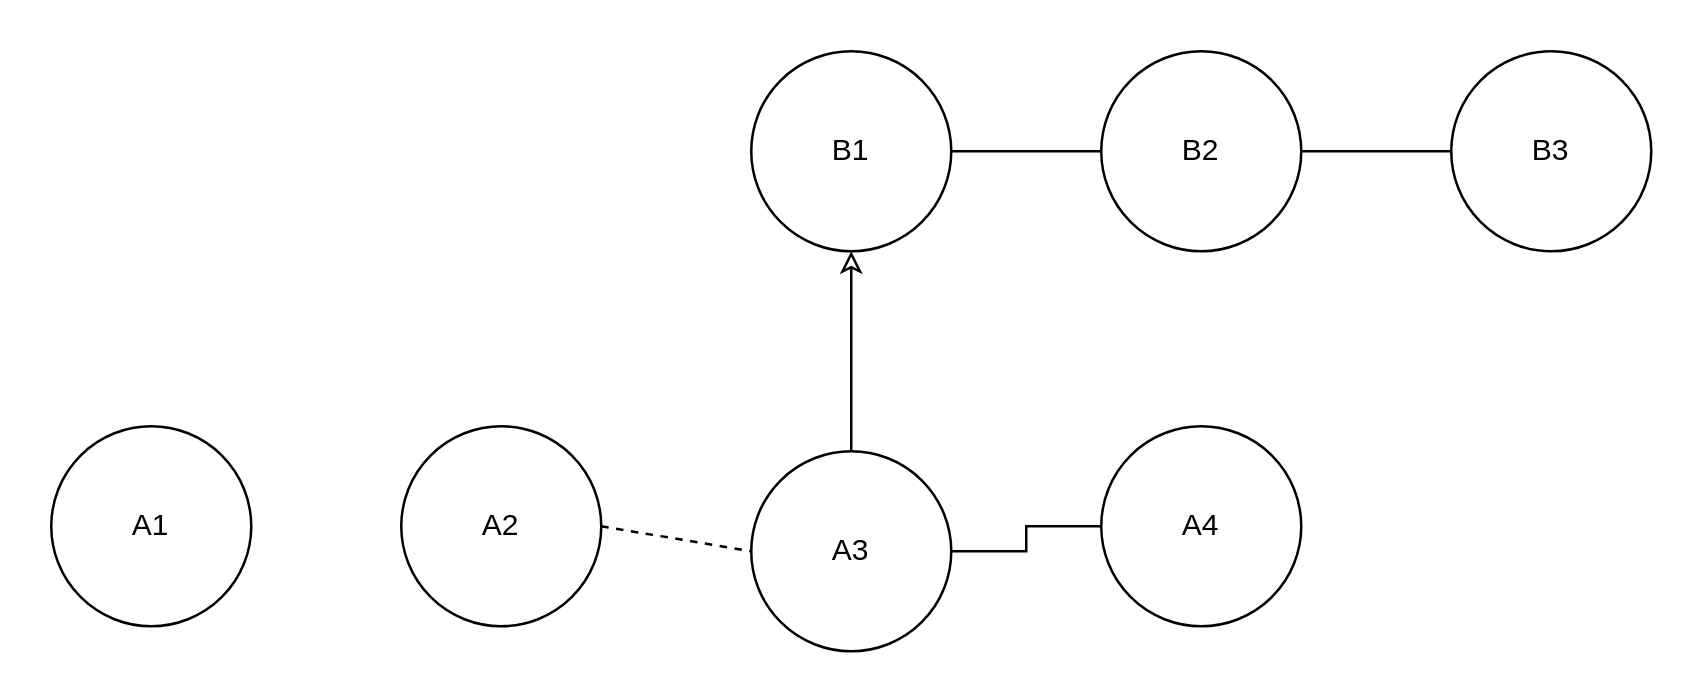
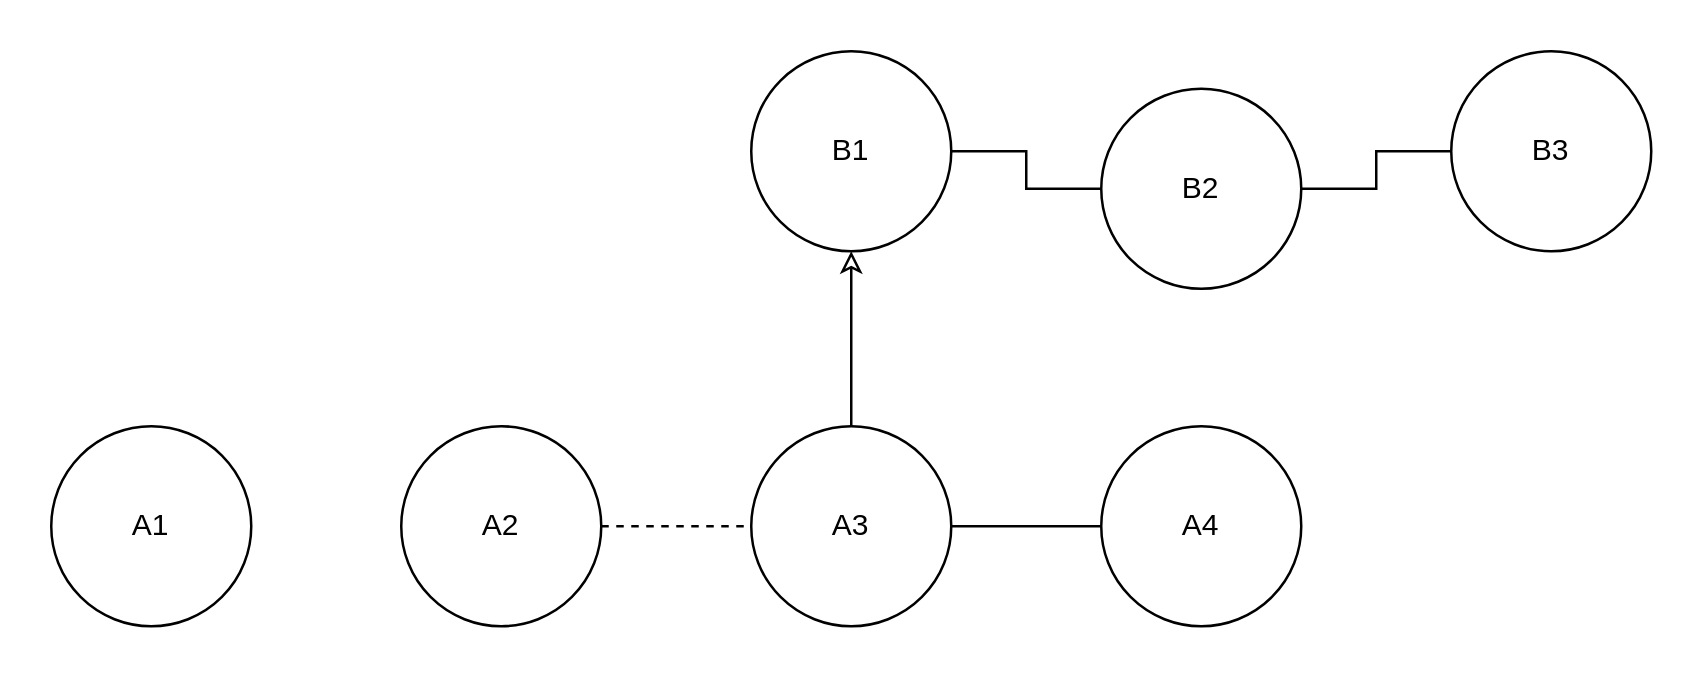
(1201, 151) -> (1201, 189)
(851, 551) -> (851, 526)
